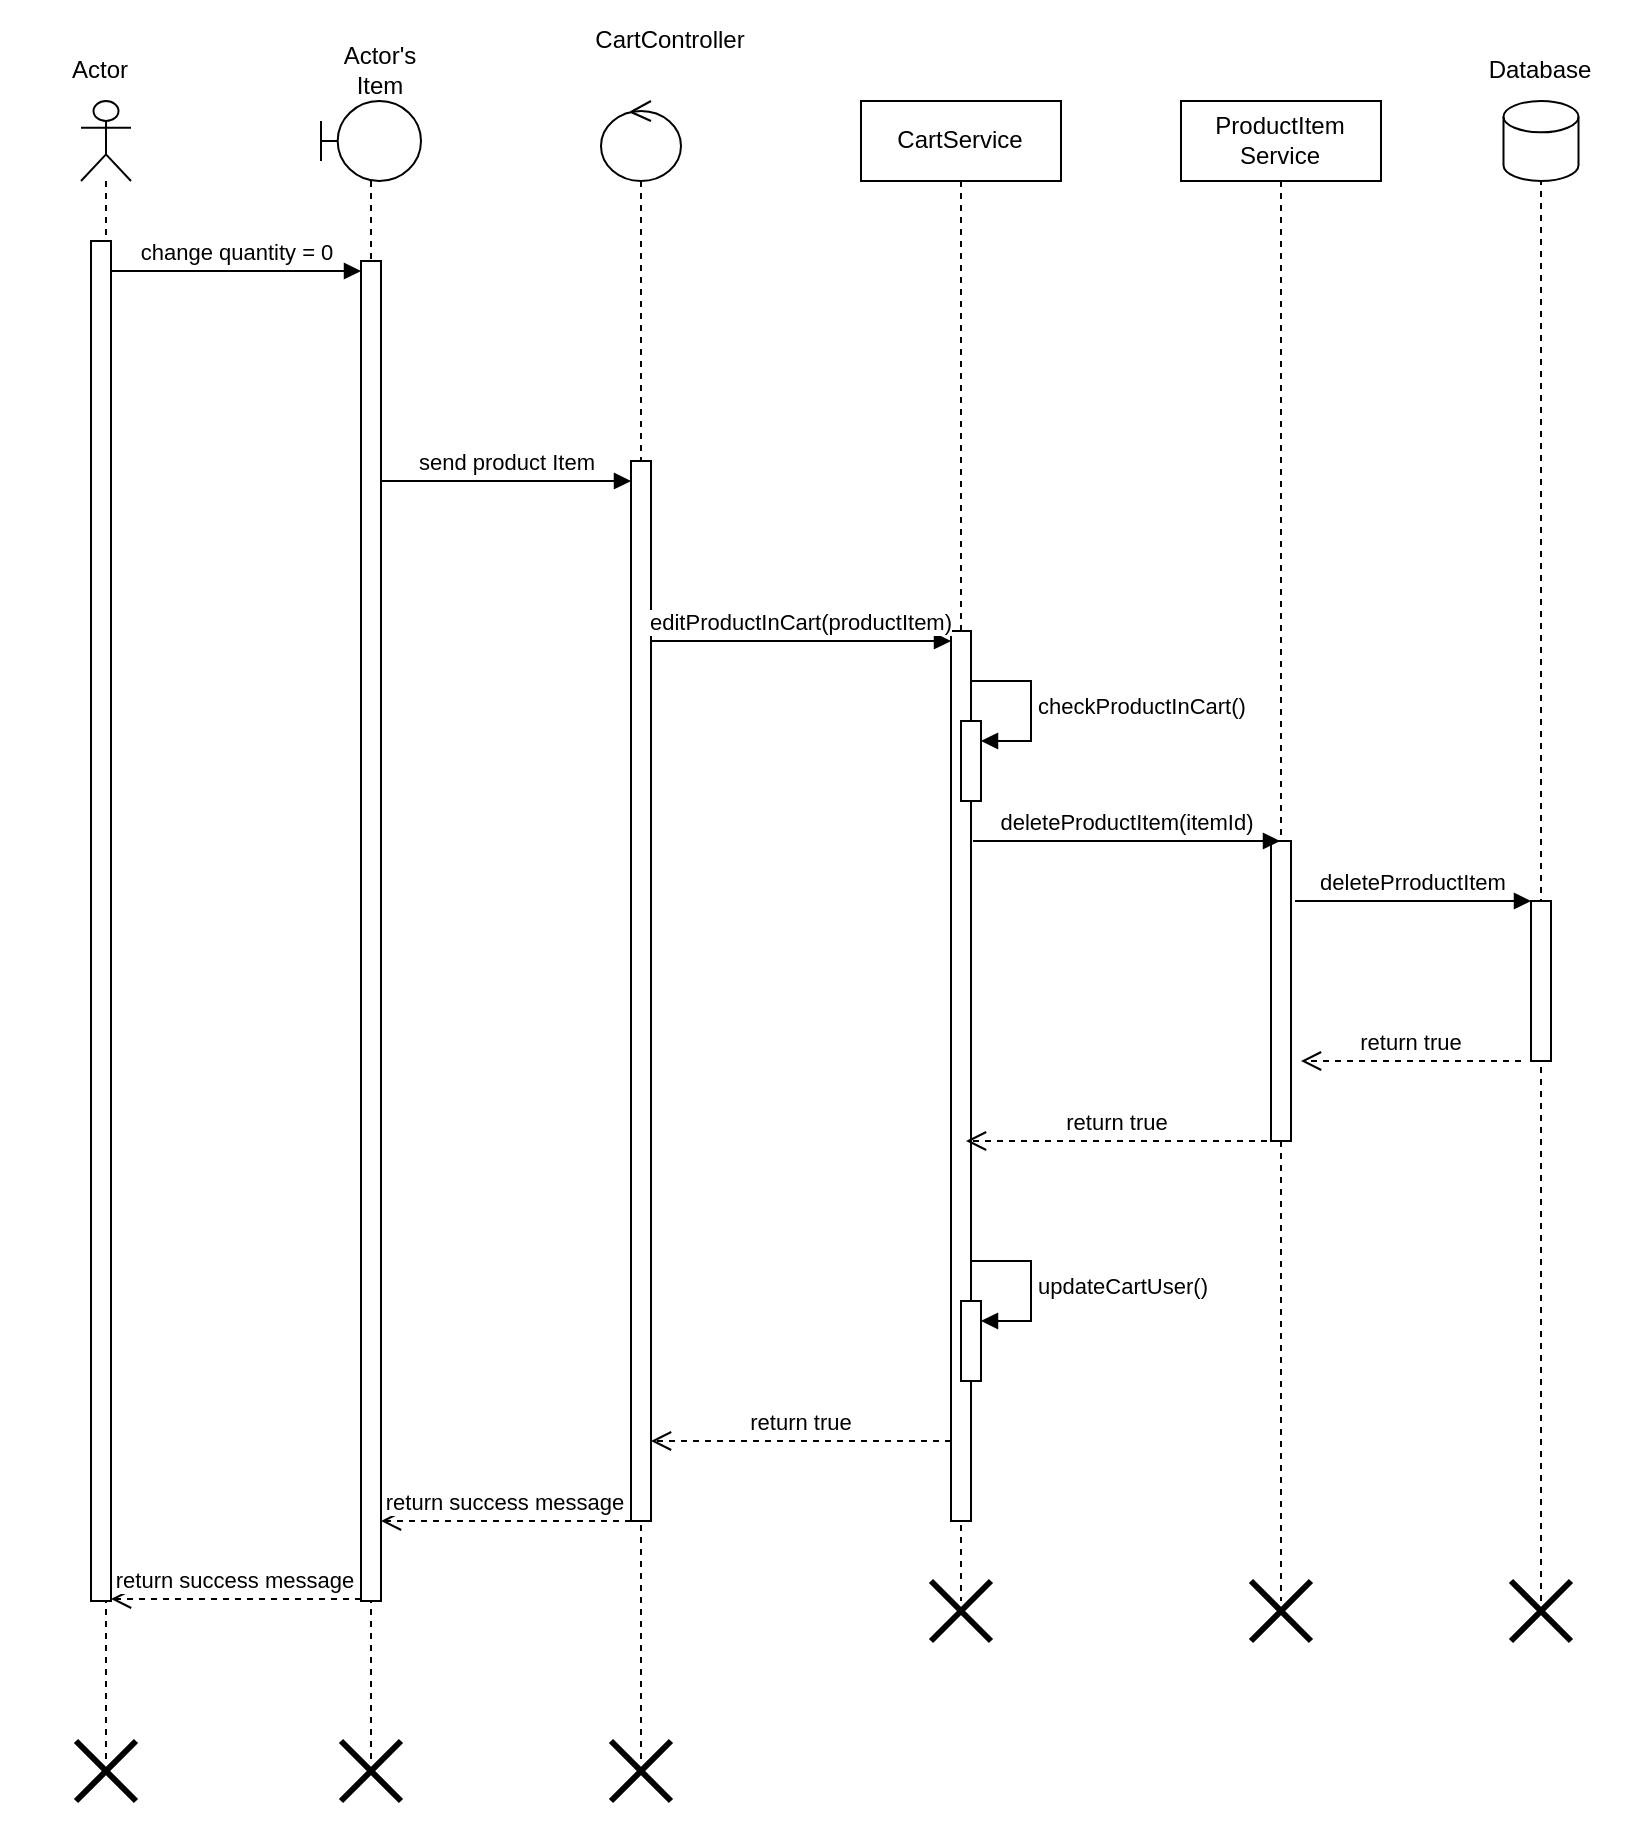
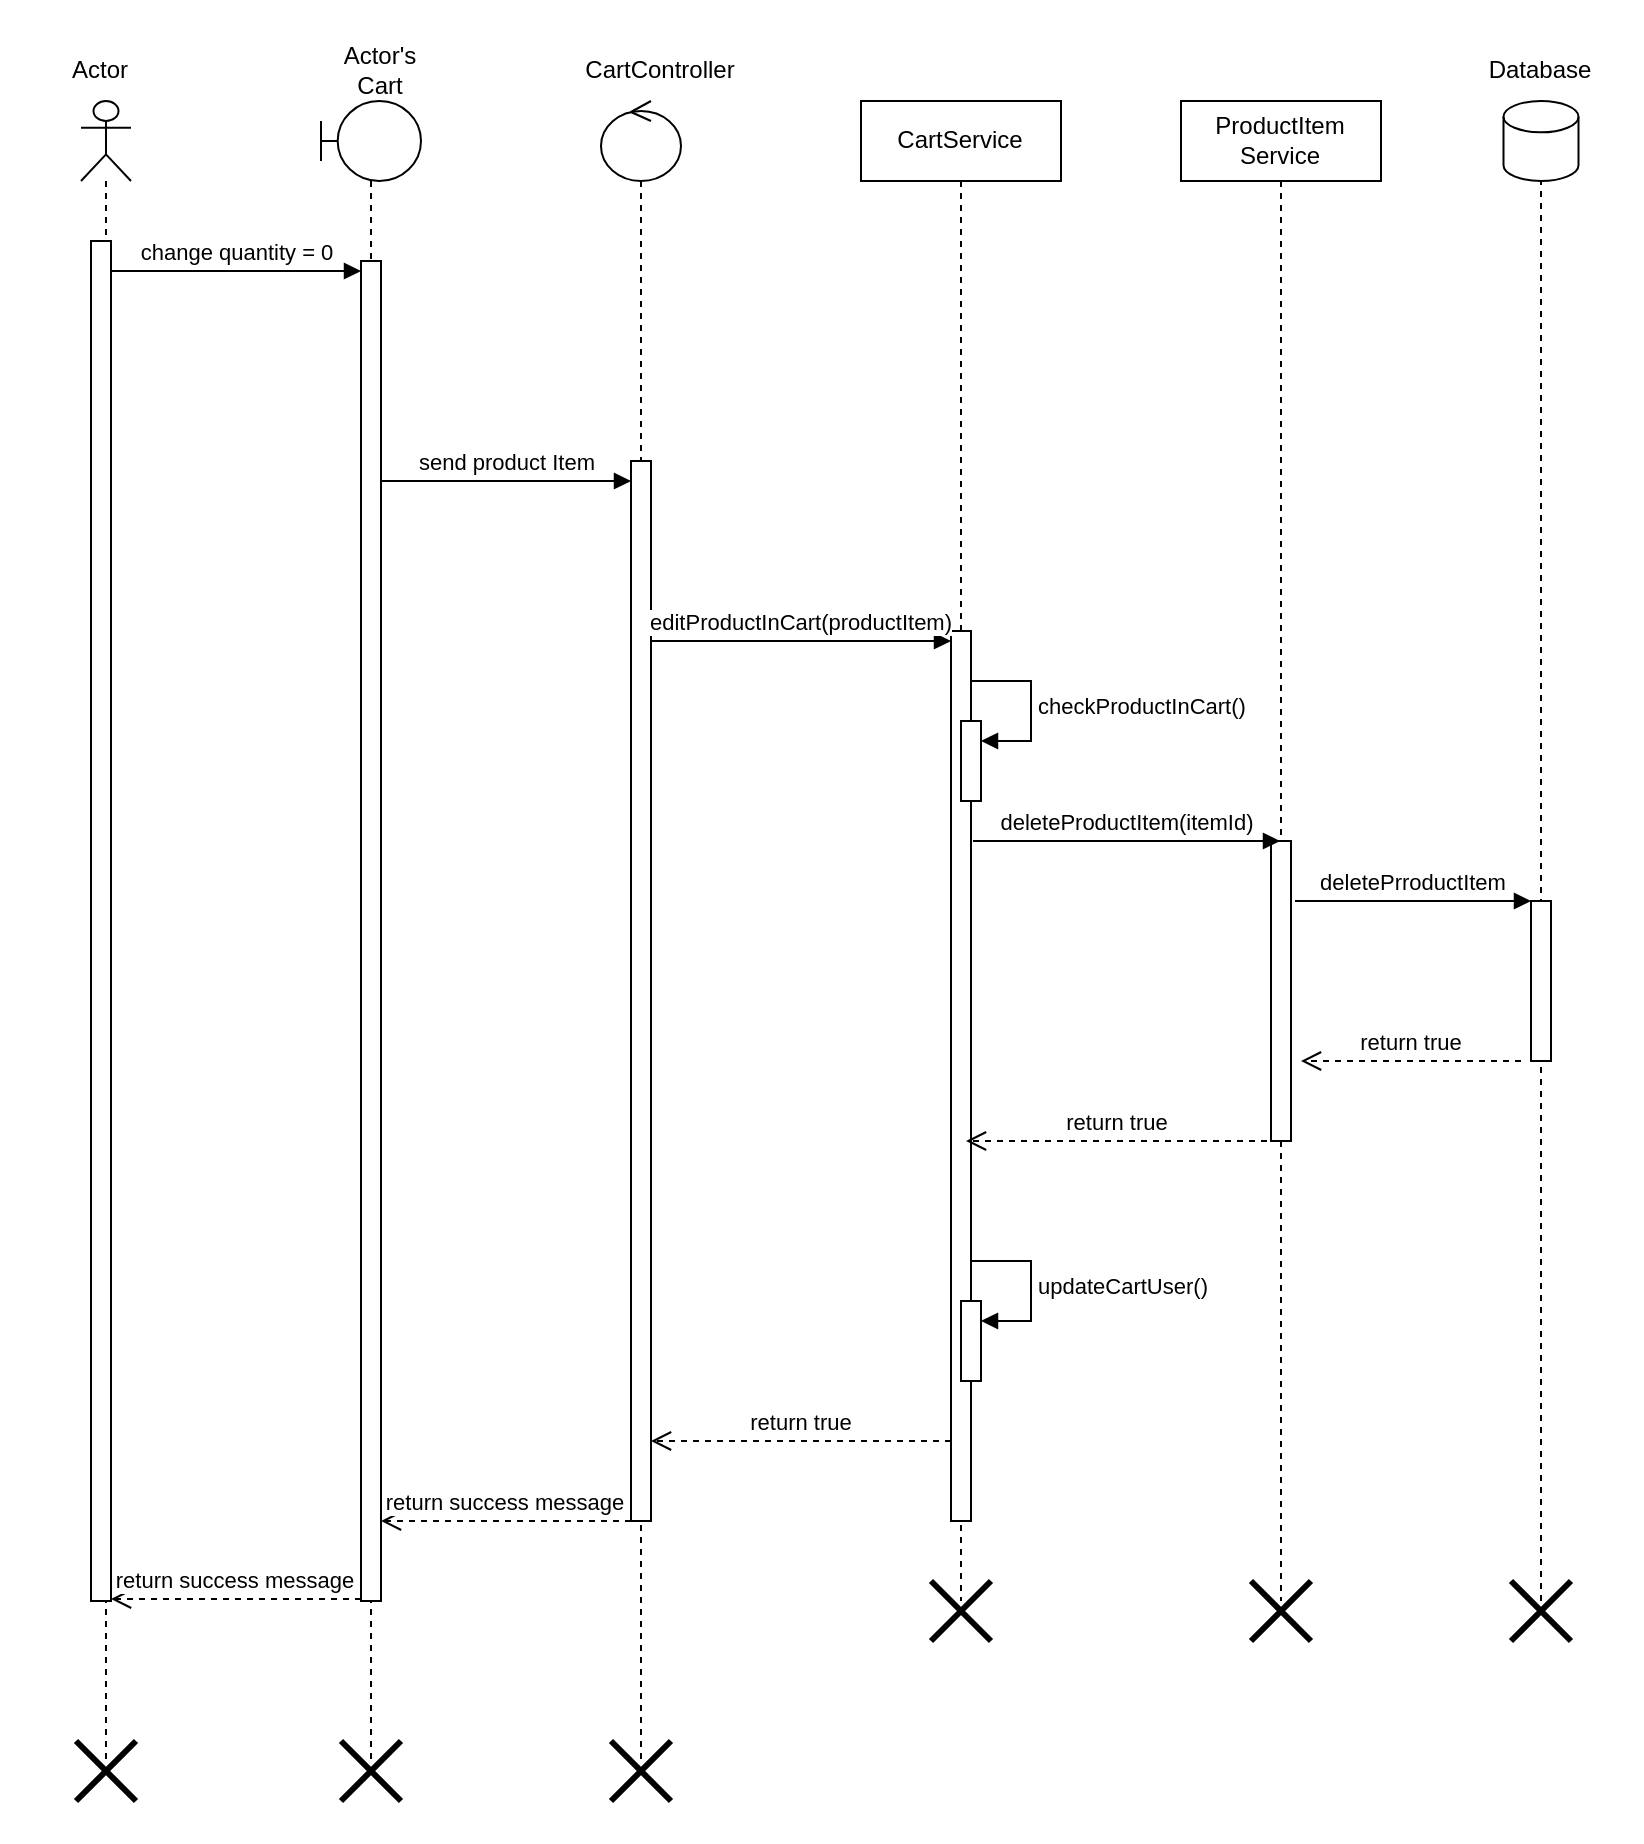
(671, 41) -> (661, 71)
(381, 71) -> (381, 71)
